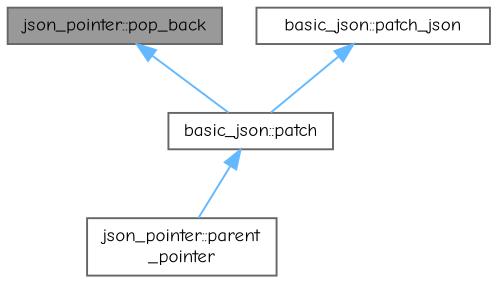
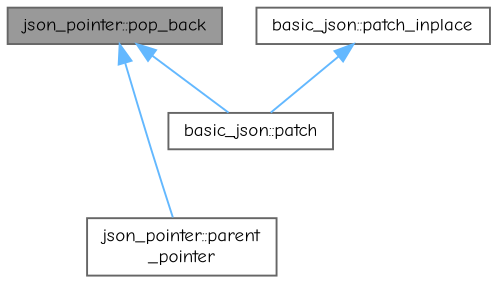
(373, 26) -> (373, 26)
(214, 192) -> (148, 140)
